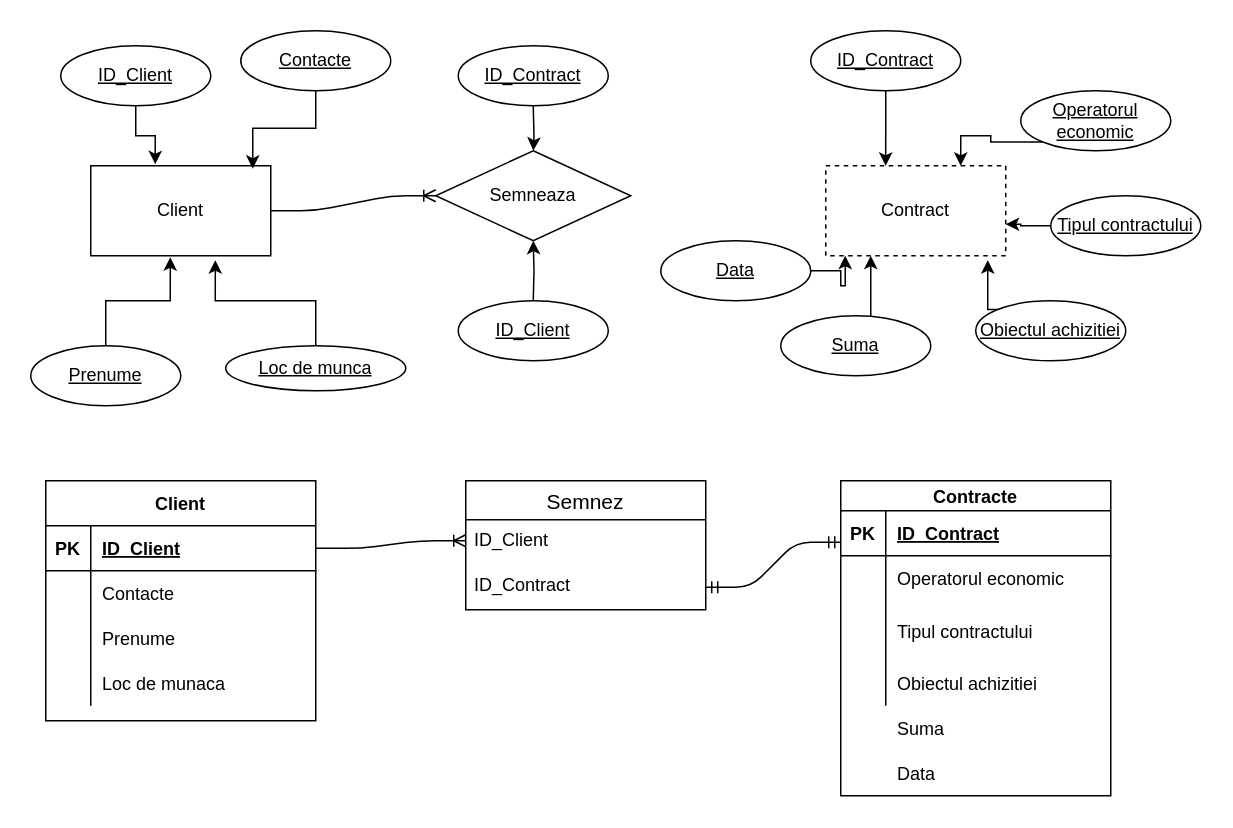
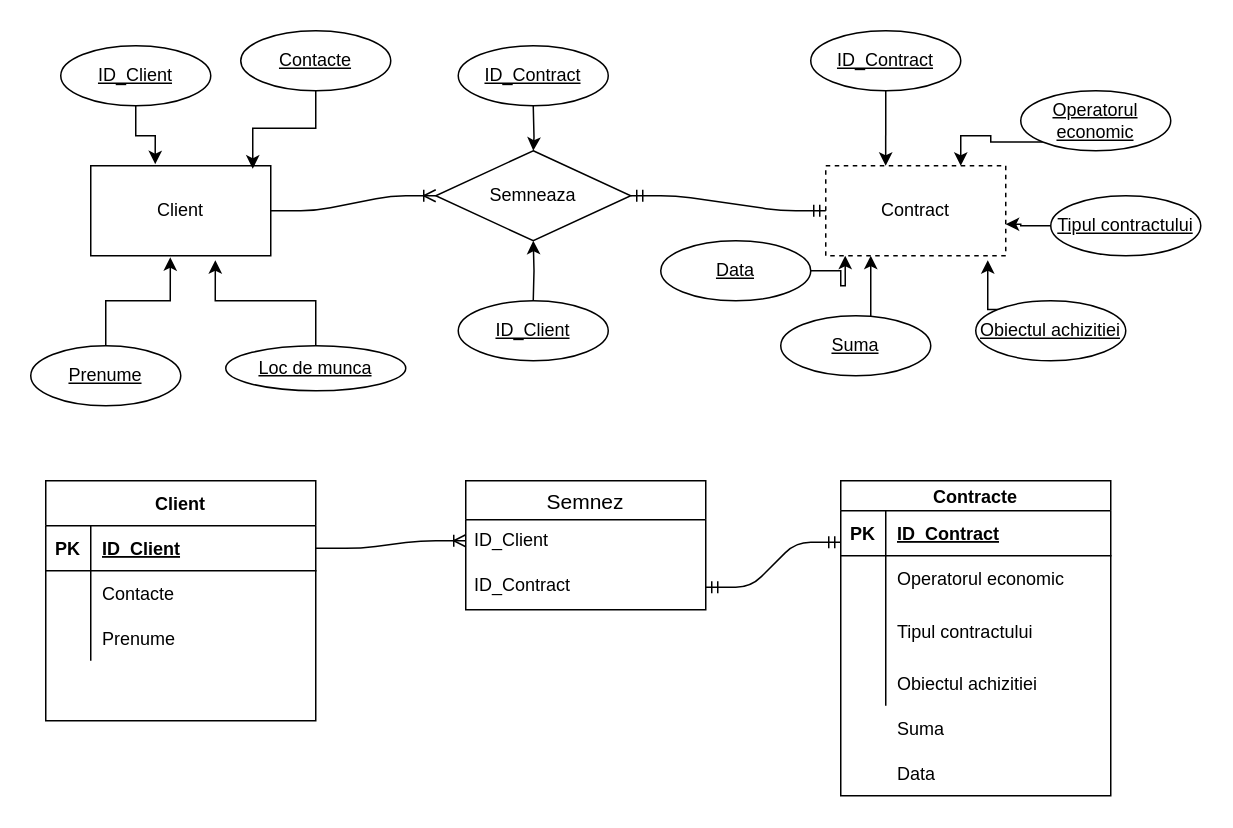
none -> (728, 203)
(203, 683) -> none
